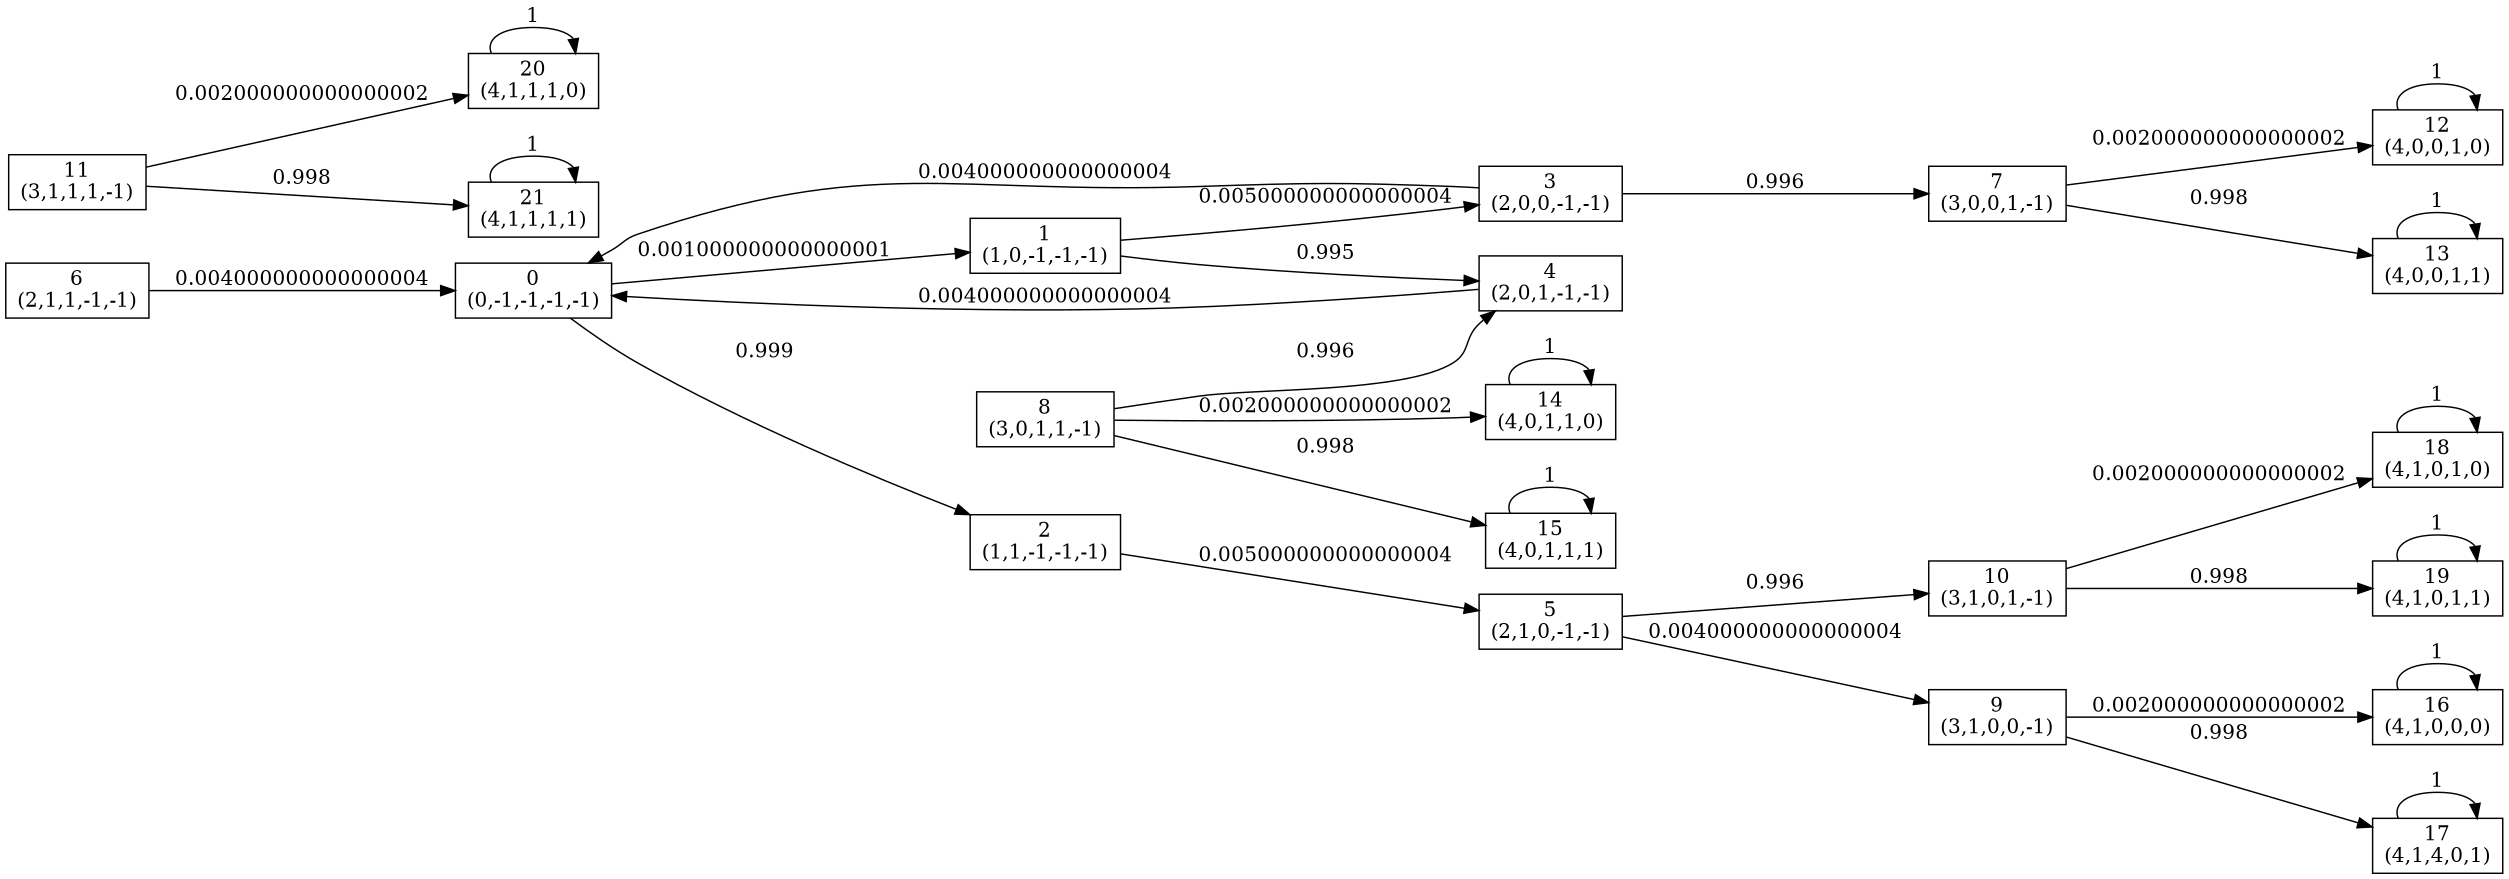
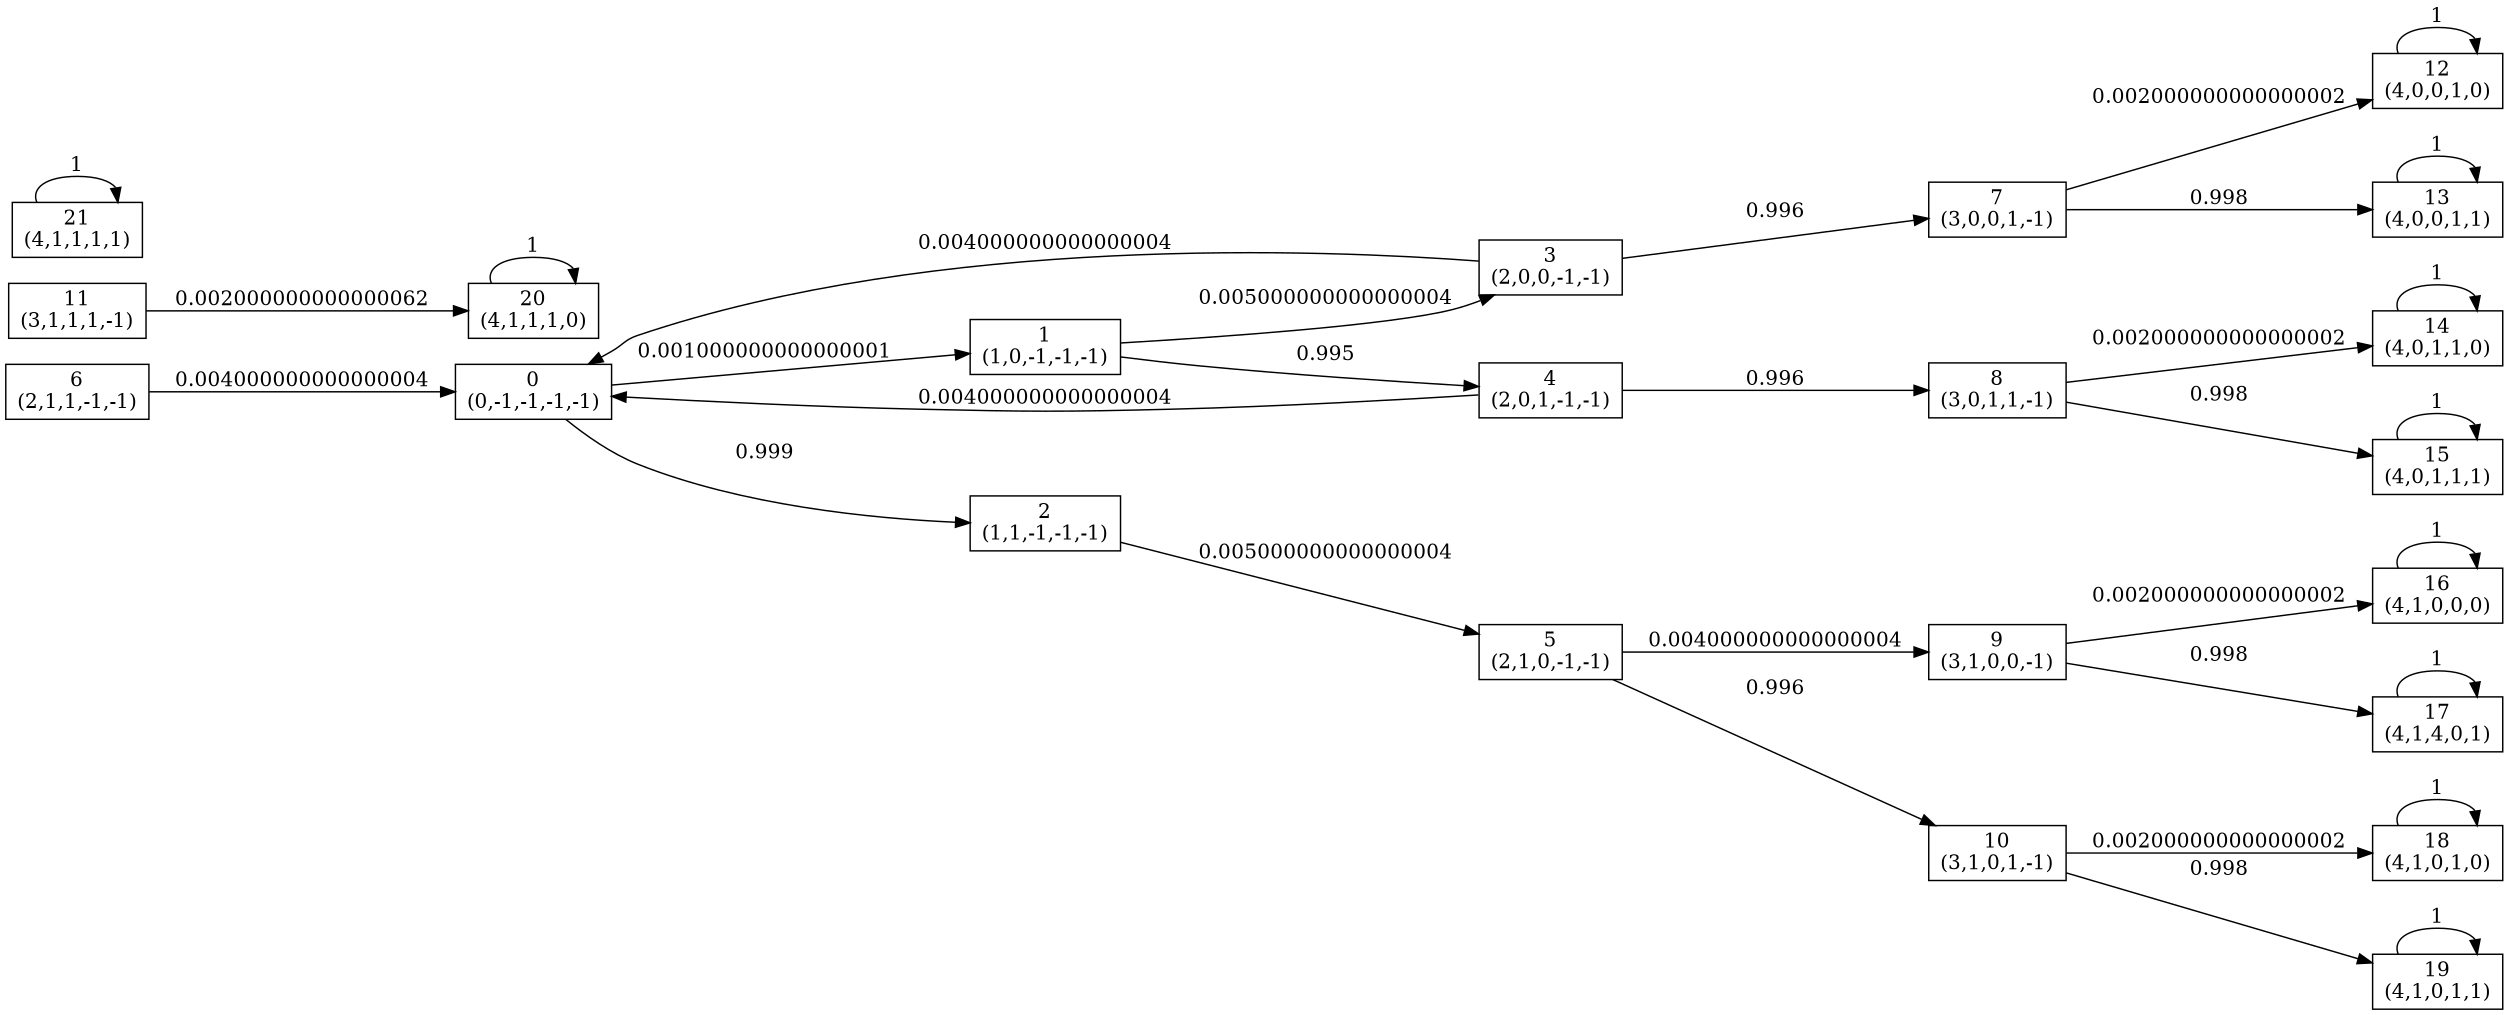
(302, 95) -> (302, 300)
(300, 196) -> none
(1312, 389) -> (1768, 390)
